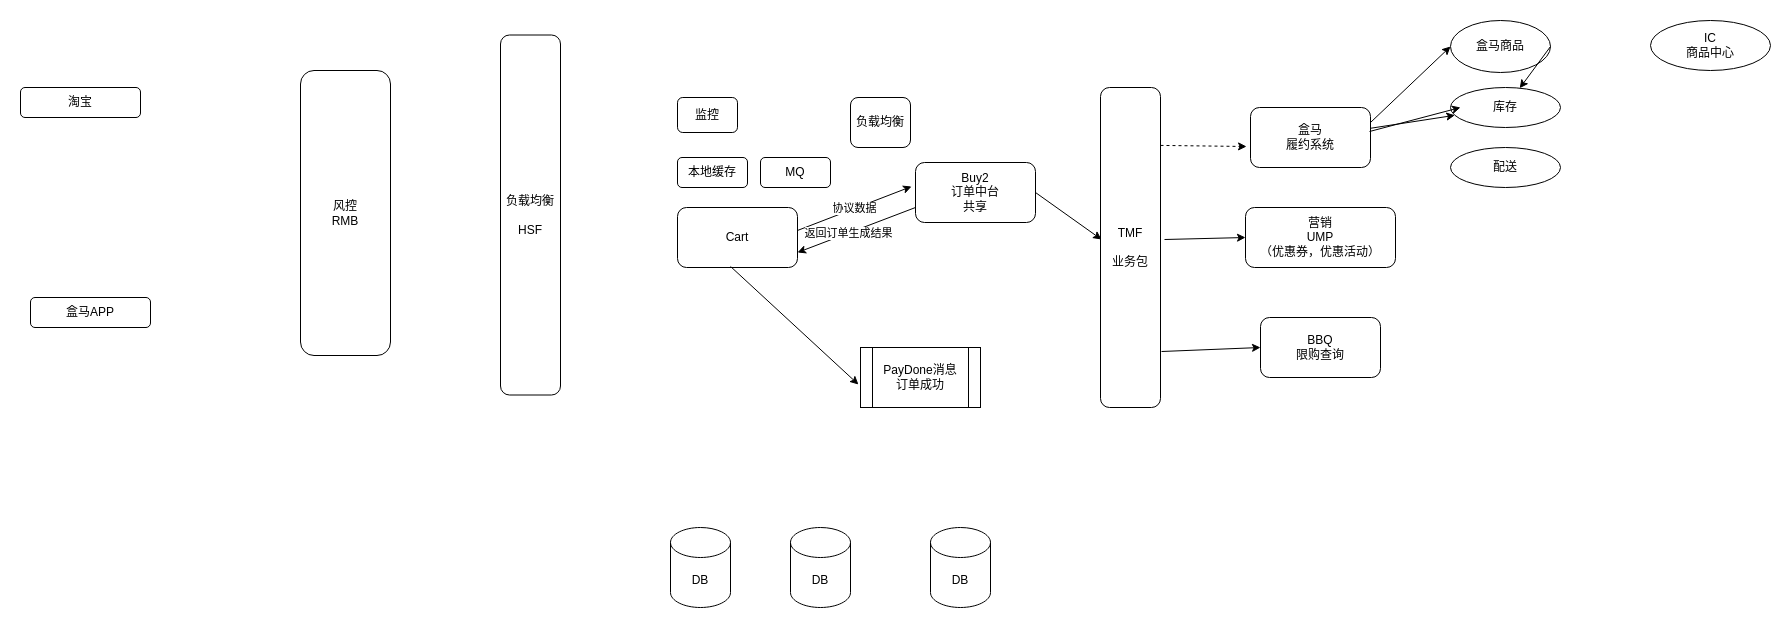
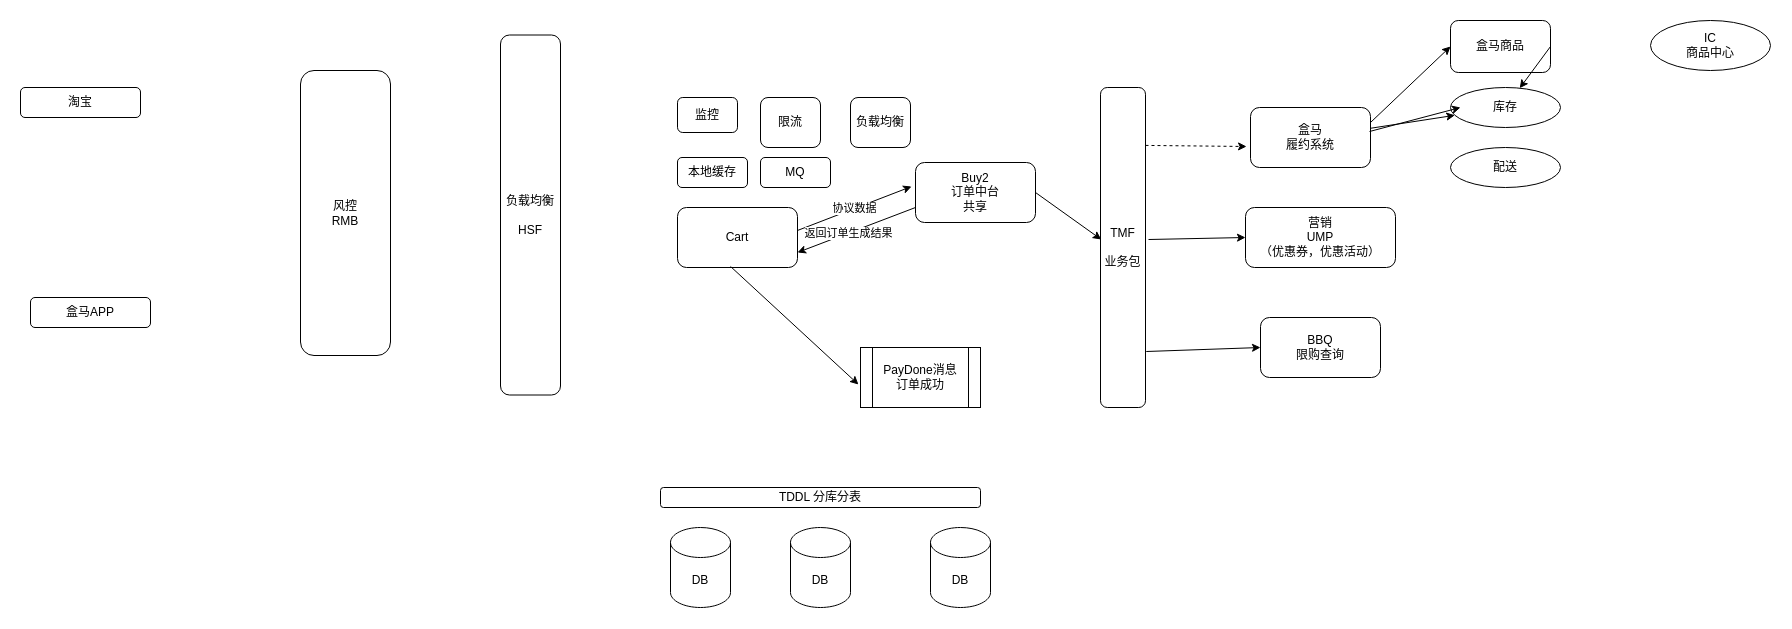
(1501, 47) -> (1501, 47)
none -> (791, 123)
(1131, 248) -> (1123, 248)
none -> (821, 498)
